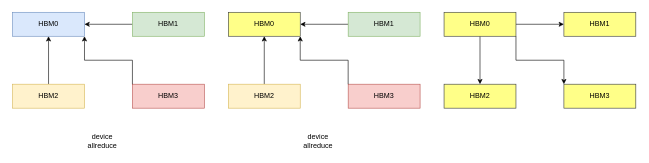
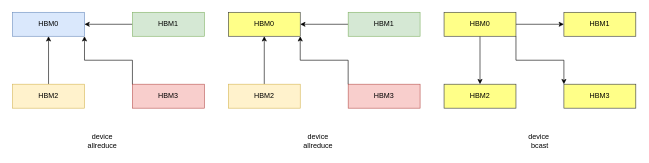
none -> (540, 141)
